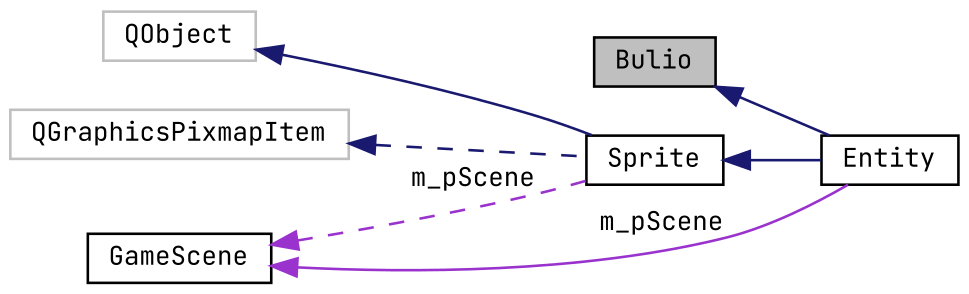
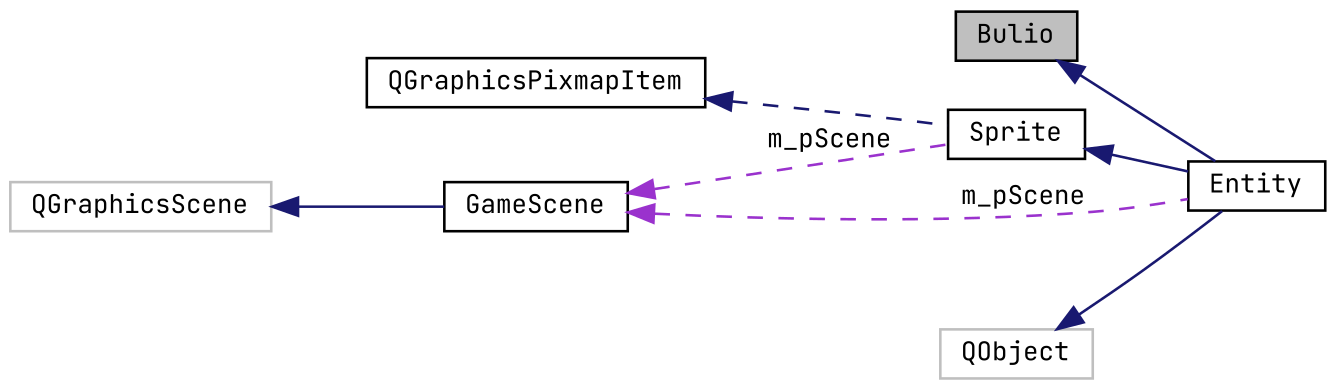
(439, 89) -> (1151, 264)
(180, 134) -> (536, 83)
none -> (141, 207)
(579, 262) -> (922, 219)
